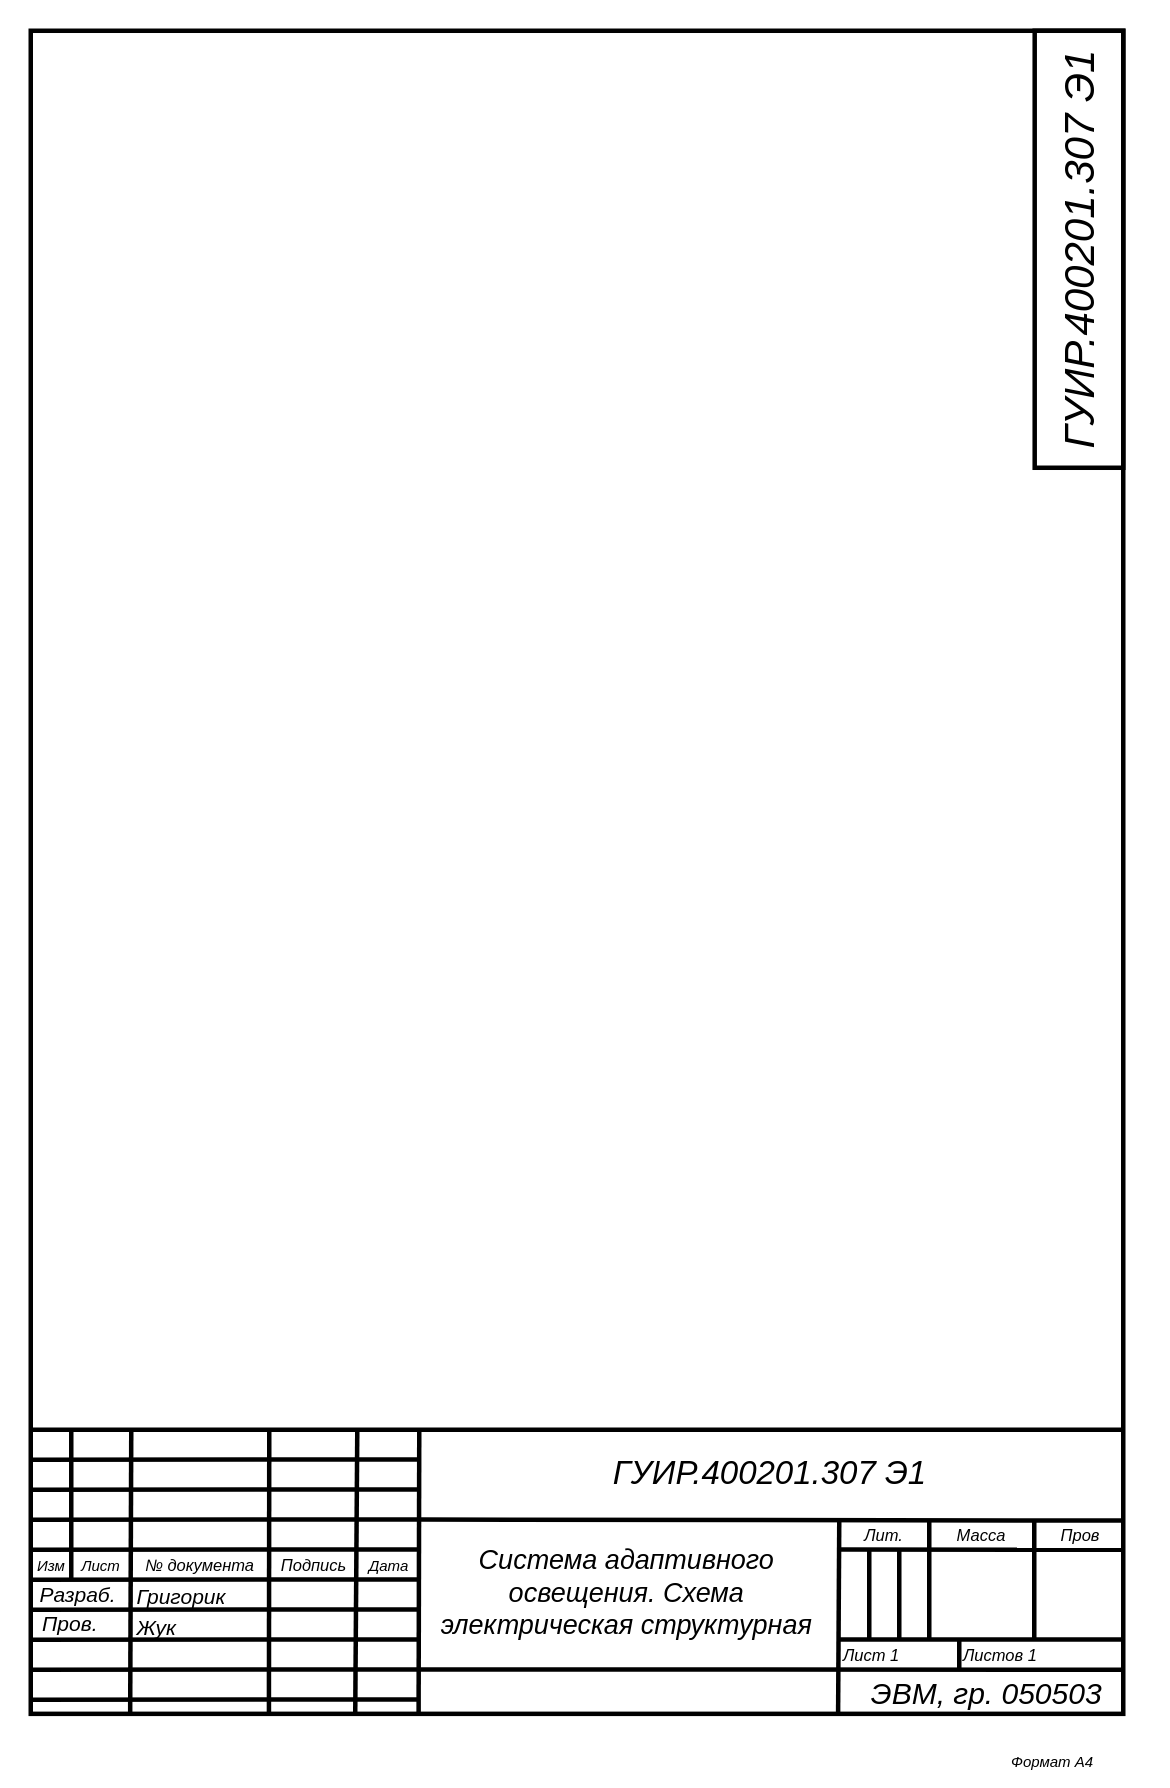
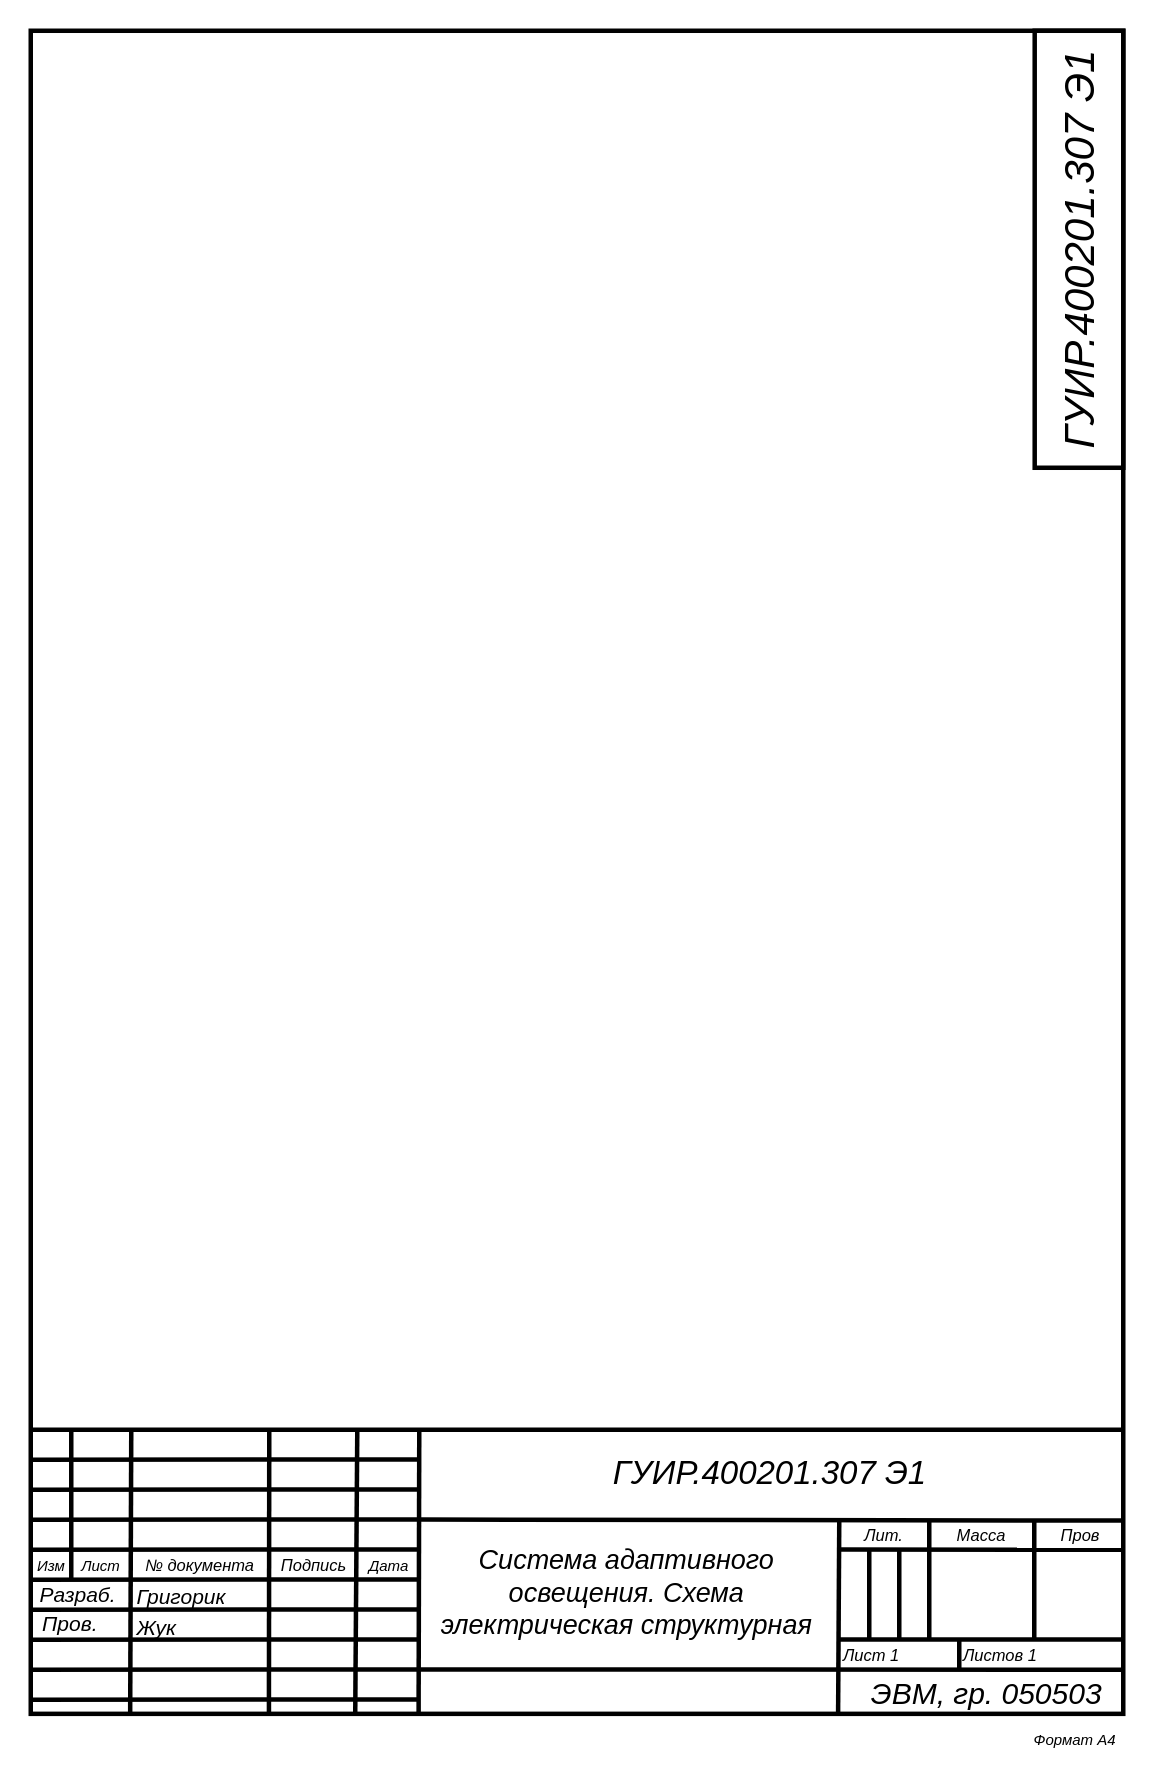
(1053, 1762) -> (1076, 1740)
